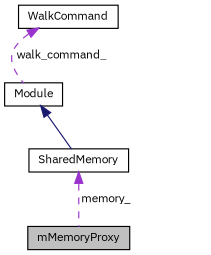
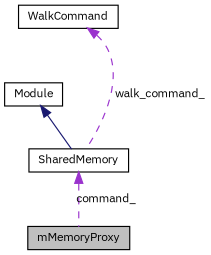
(12, 57) -> (111, 93)
(105, 199) -> (105, 199)
